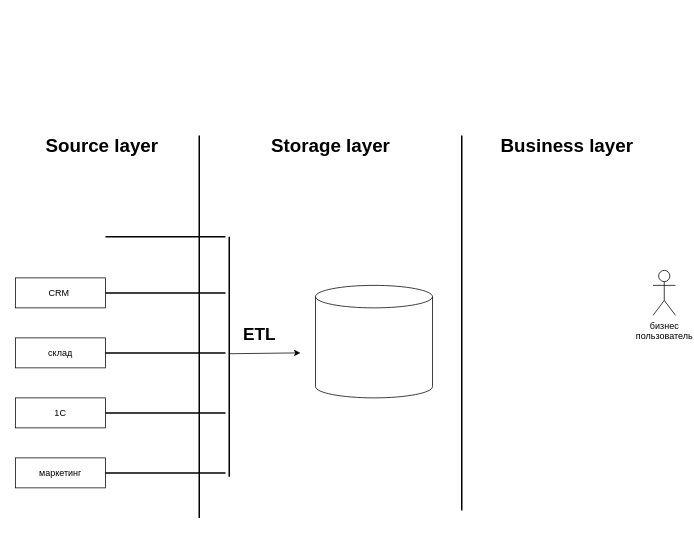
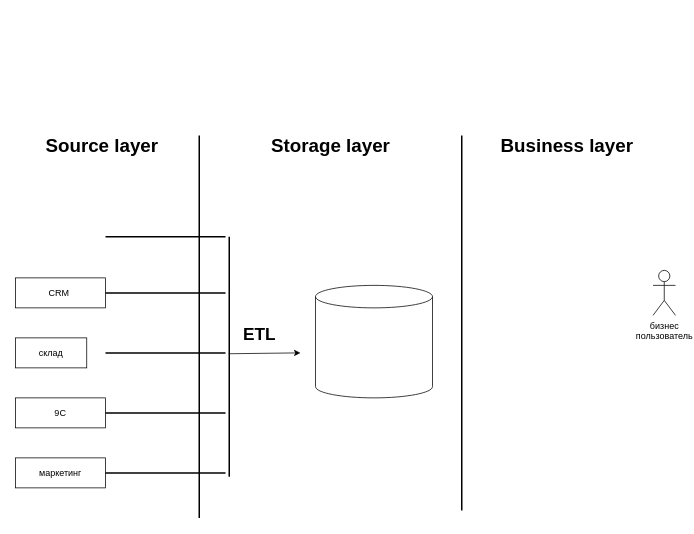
(60, 353) -> (51, 353)
(60, 413) -> (60, 413)
